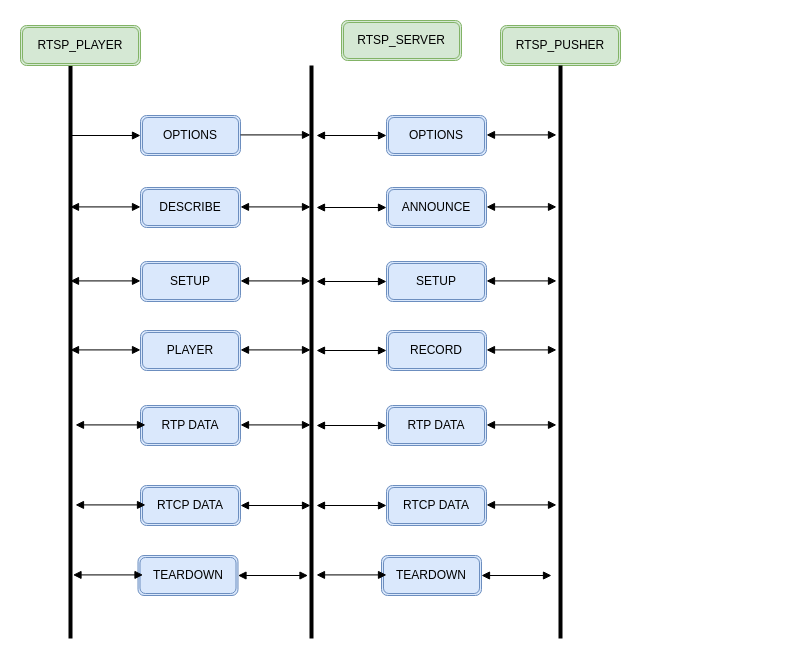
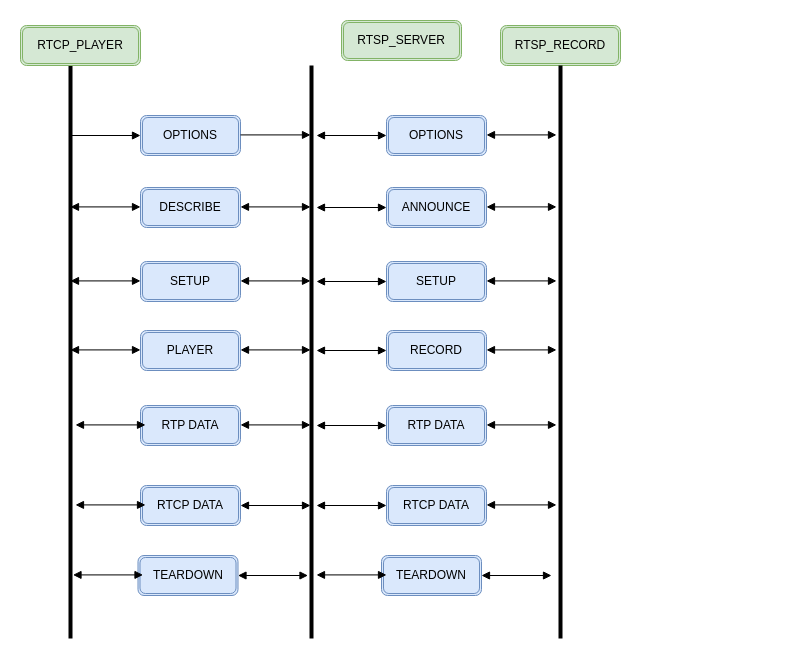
(81, 46) -> (81, 46)
(561, 46) -> (561, 46)
